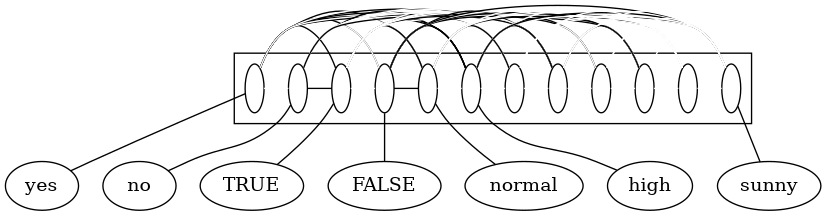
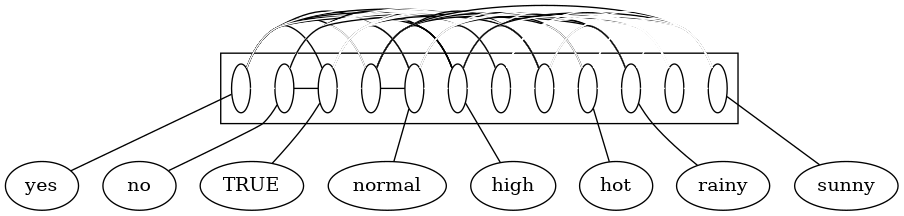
(385, 186) -> none
none -> (616, 186)
none -> (723, 186)
